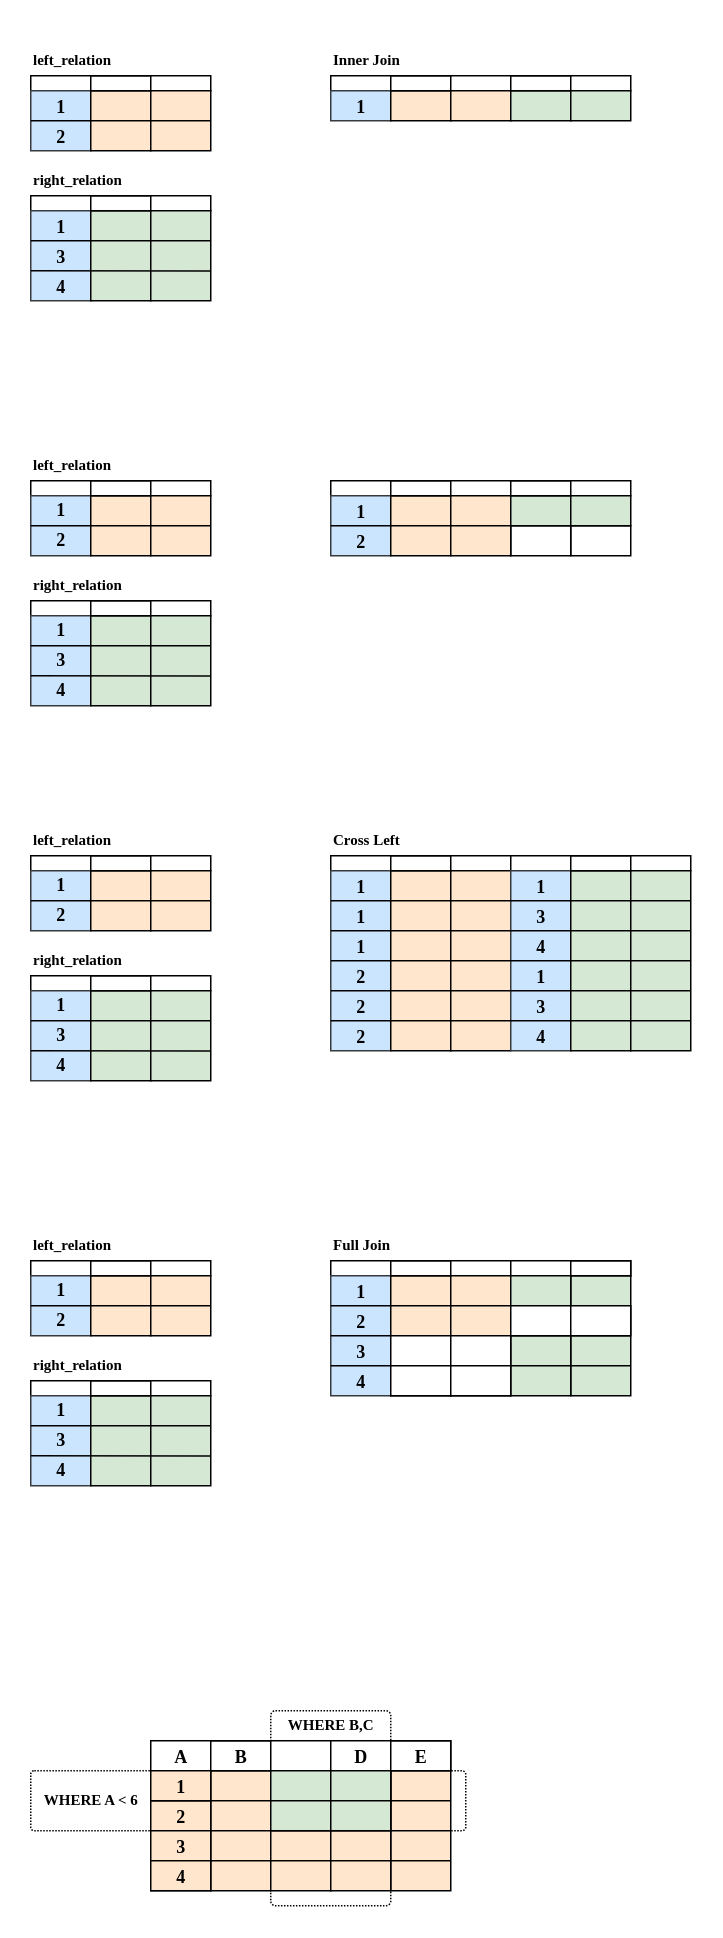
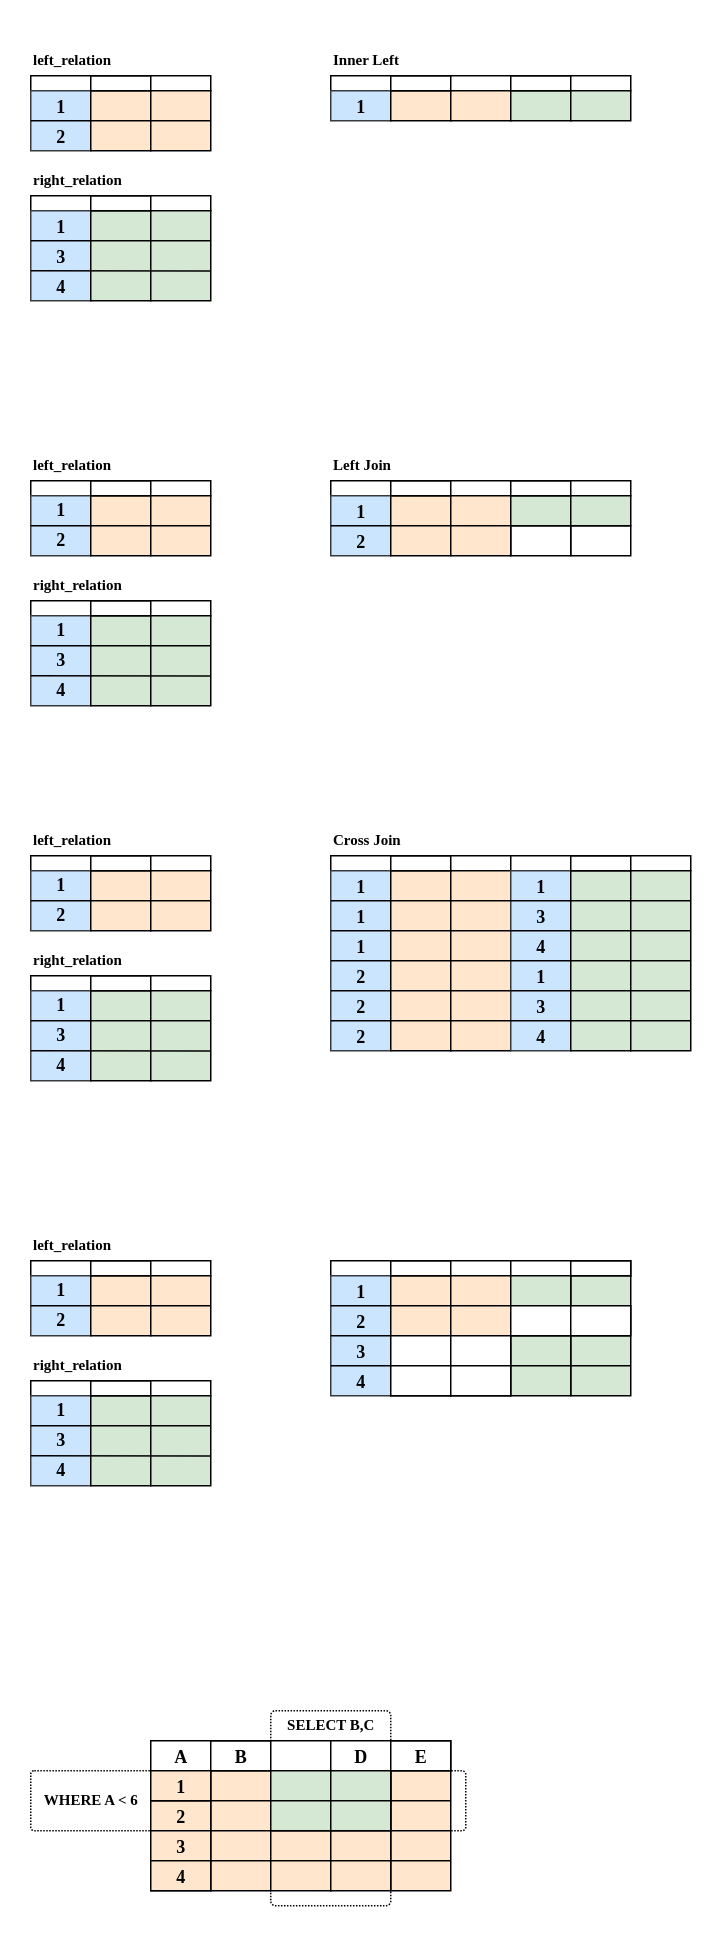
(425, 53) -> (430, 53)
none -> (406, 458)
(430, 833) -> (425, 833)
(406, 1238) -> none
(332, 1718) -> (332, 1718)
